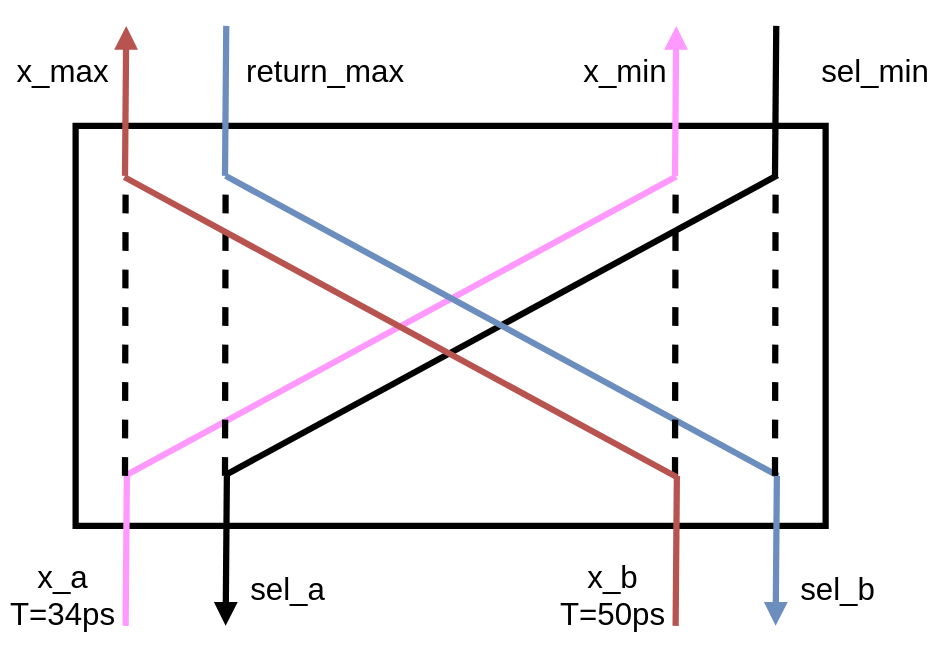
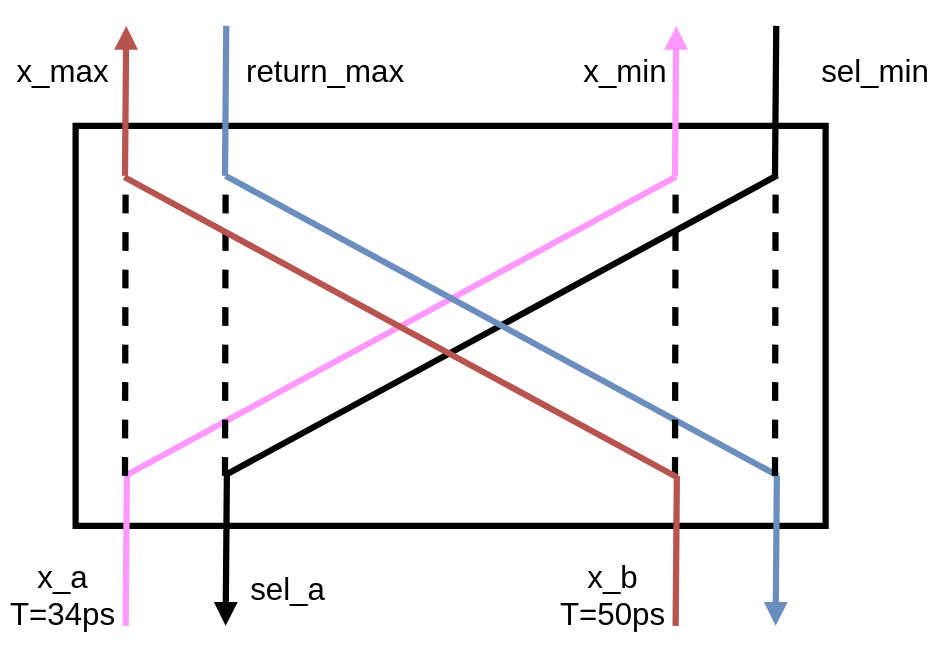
(838, 607) -> none
